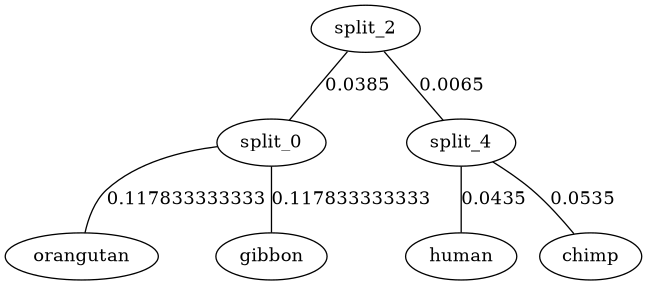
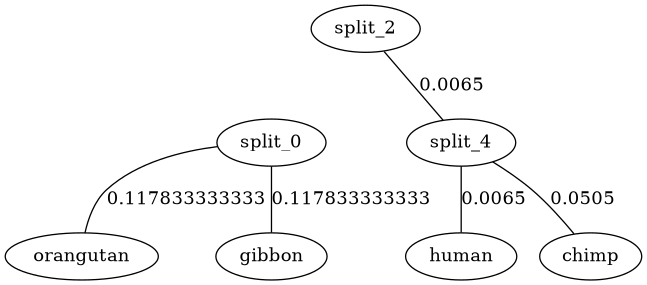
(318, 86) -> none
(494, 200) -> (494, 200)
(583, 200) -> (583, 200)
